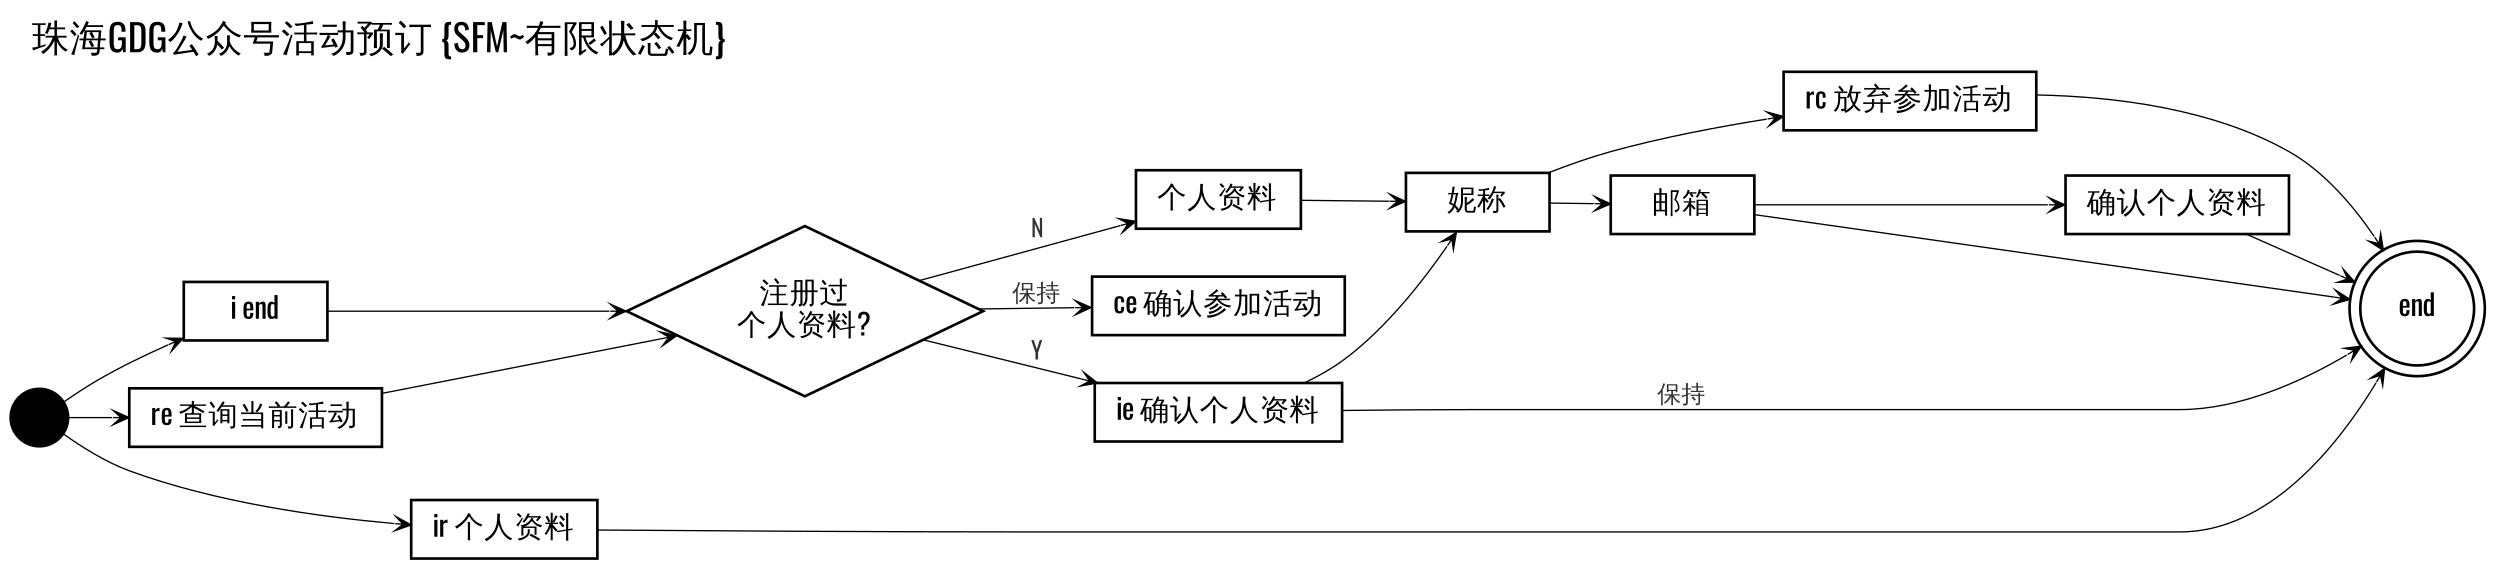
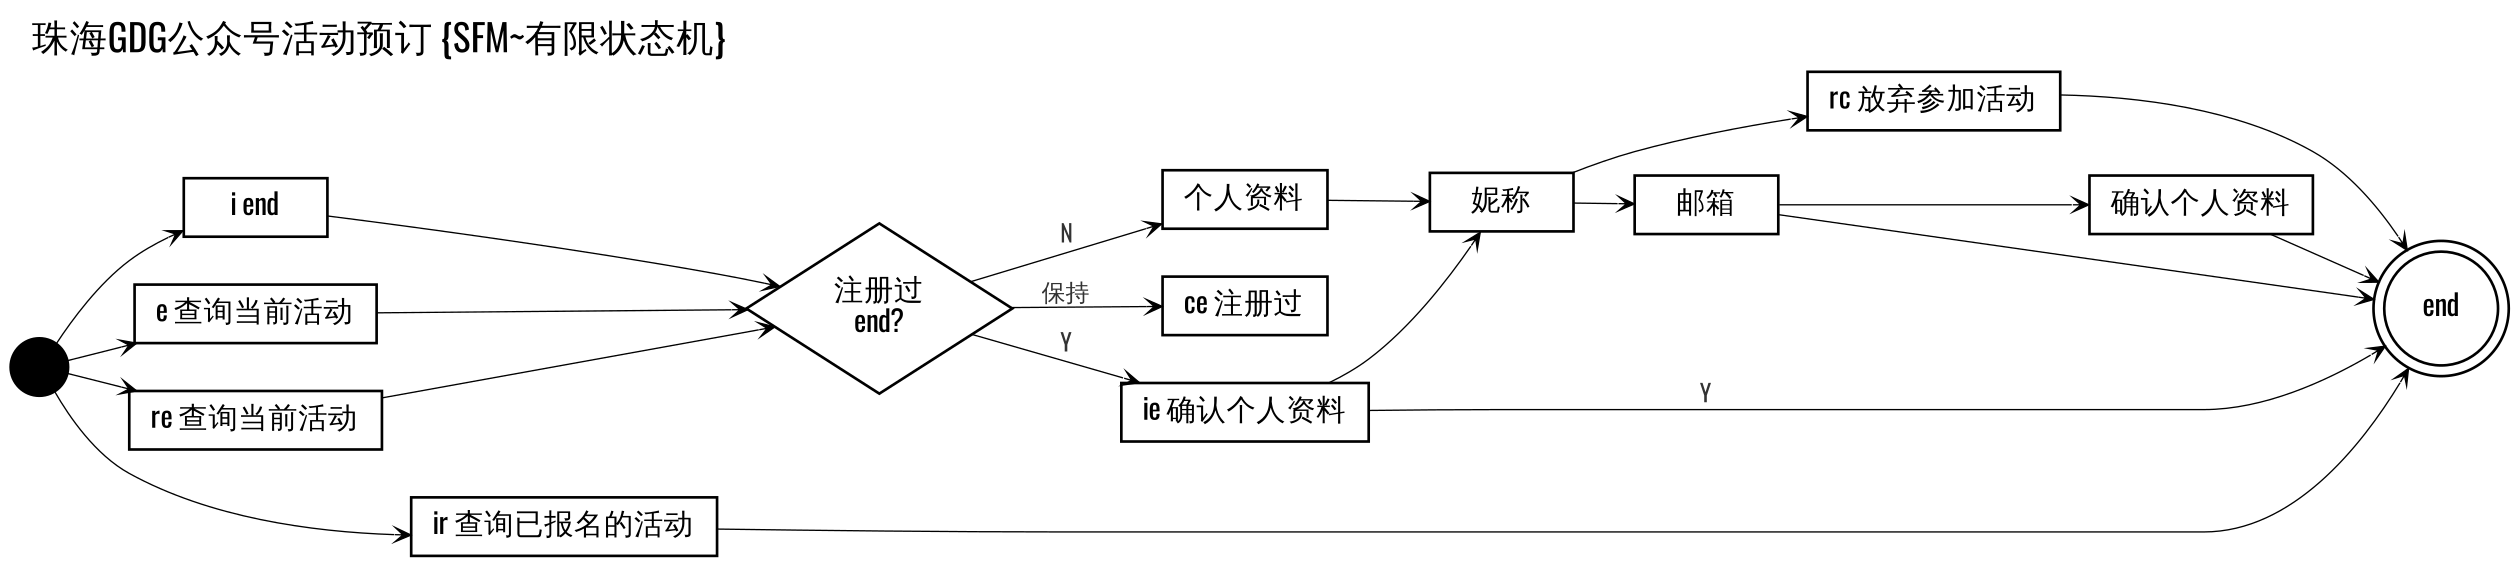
(1218, 306) -> (1245, 306)
(805, 311) -> (879, 309)
none -> (256, 314)
(1683, 396) -> (1706, 396)
(504, 529) -> (564, 527)
